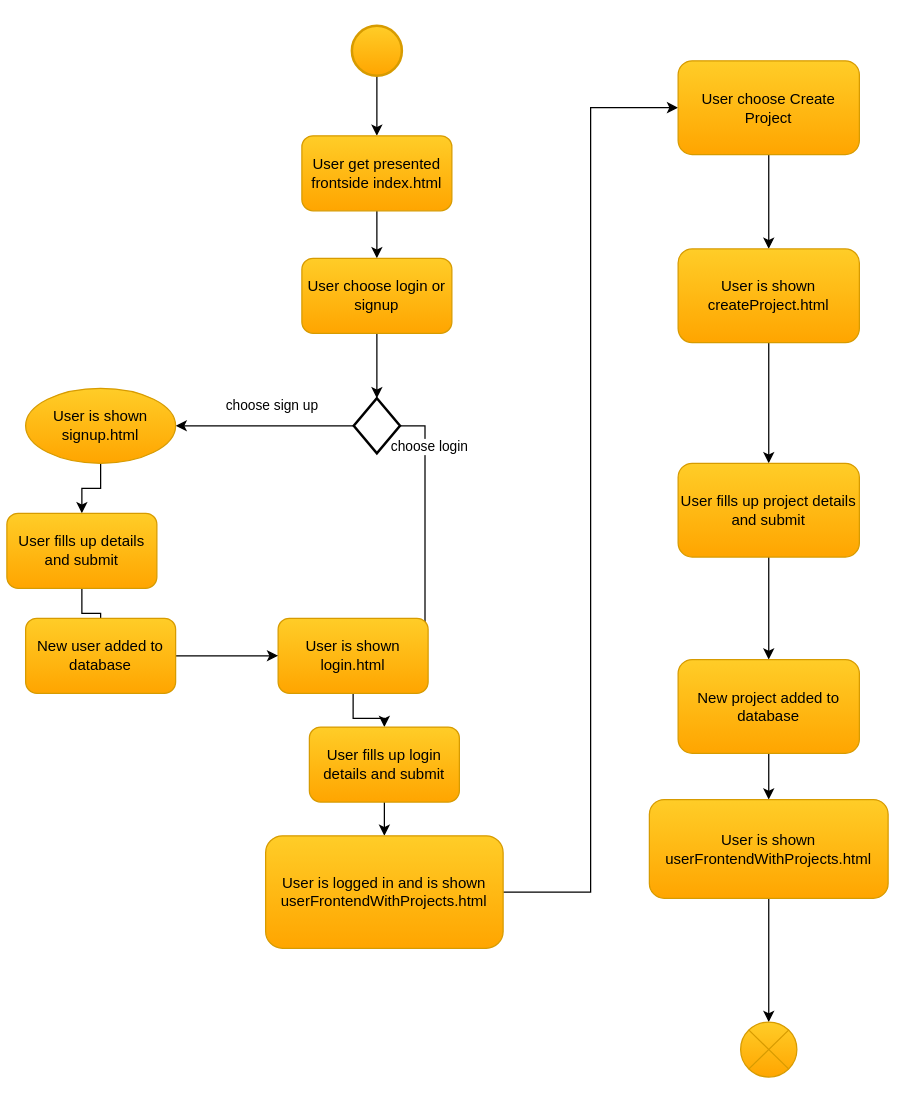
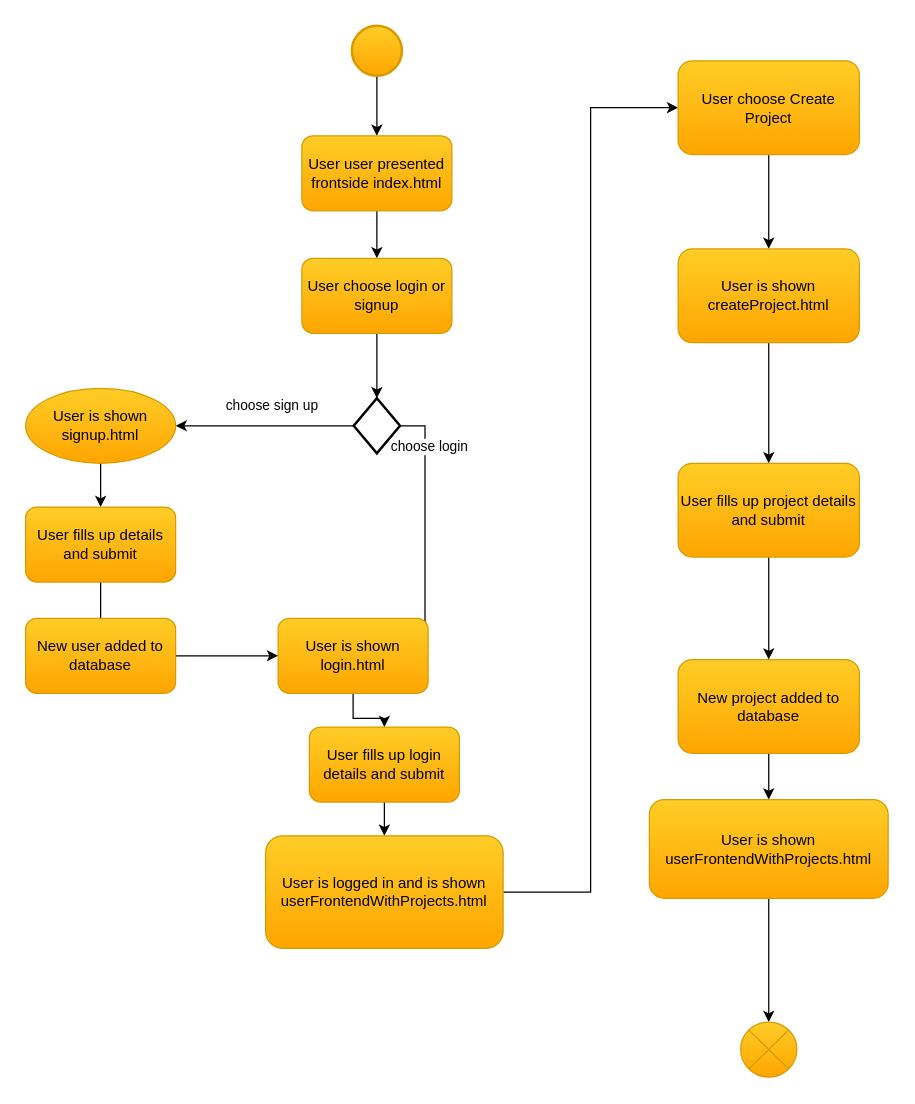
(377, 173) -> (377, 173)
(82, 551) -> (101, 544)
